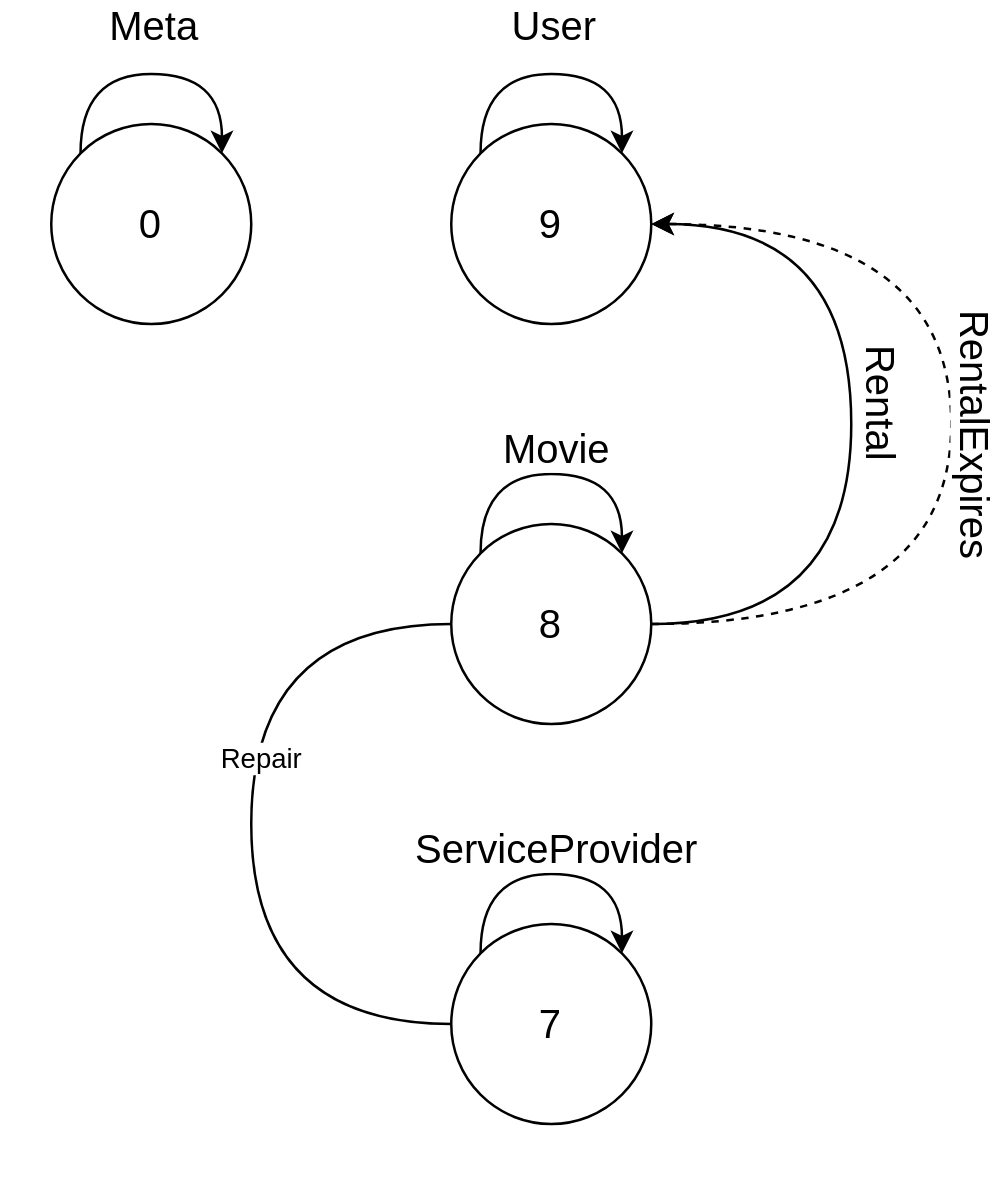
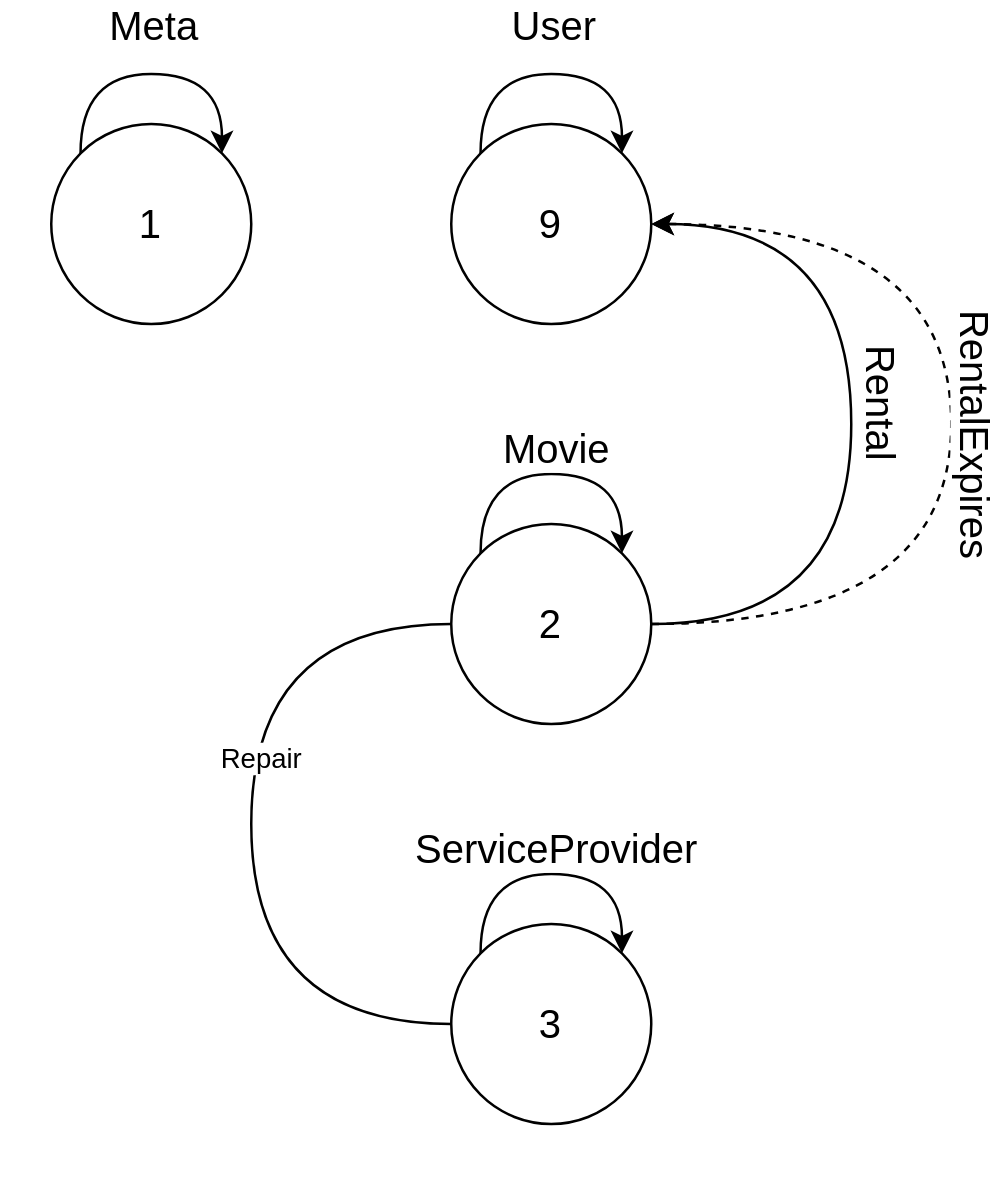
(151, 224) -> (151, 224)
(551, 624) -> (551, 624)
(551, 1024) -> (551, 1024)
